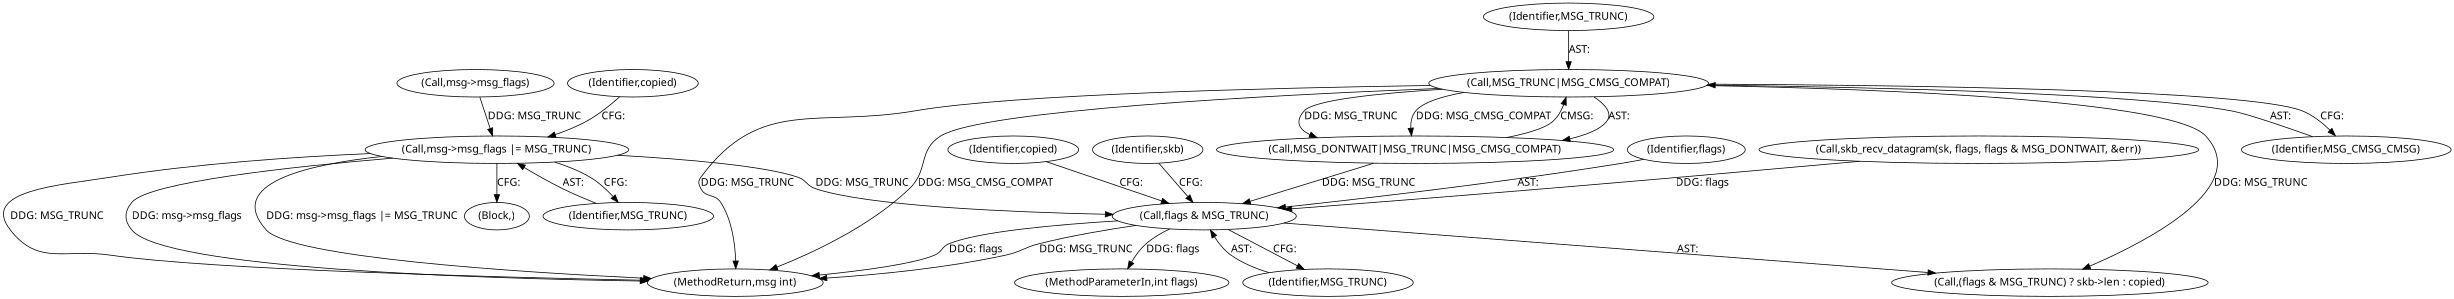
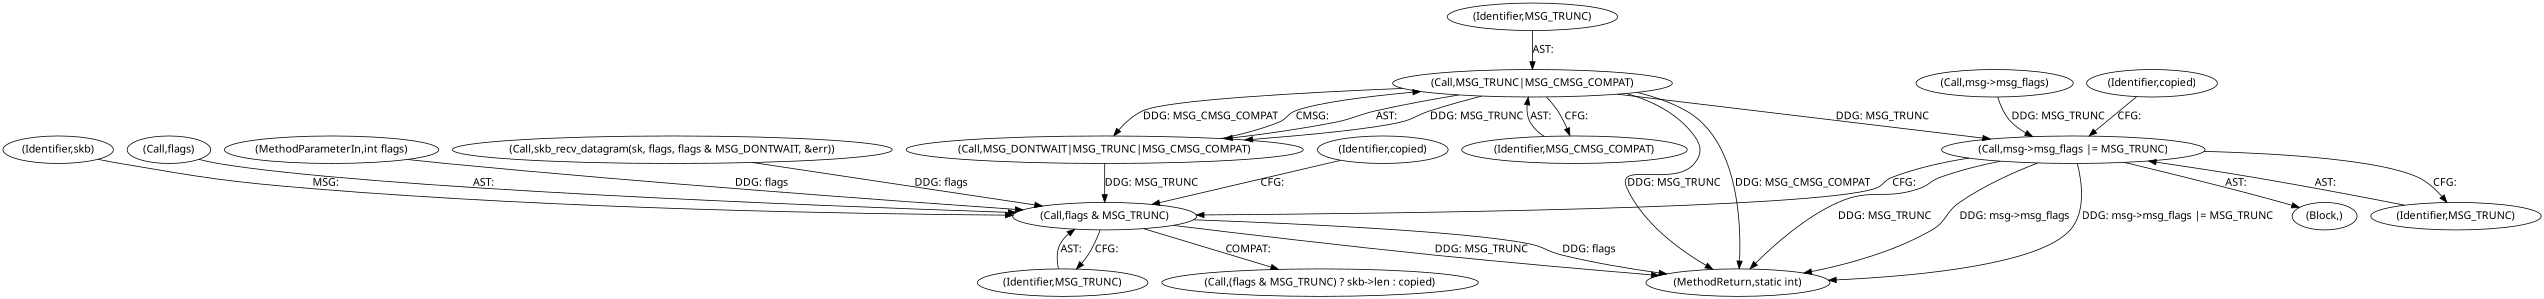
(2059, 103) -> (1800, 116)
(1686, 150) -> (169, 150)
(2346, 150) -> (1574, 150)
(510, 183) -> (2238, 183)
(862, 183) -> (1906, 183)
(1192, 183) -> (327, 183)
(1148, 242) -> (711, 187)
(1689, 249) -> (1250, 249)
(735, 283) -> (1738, 283)
